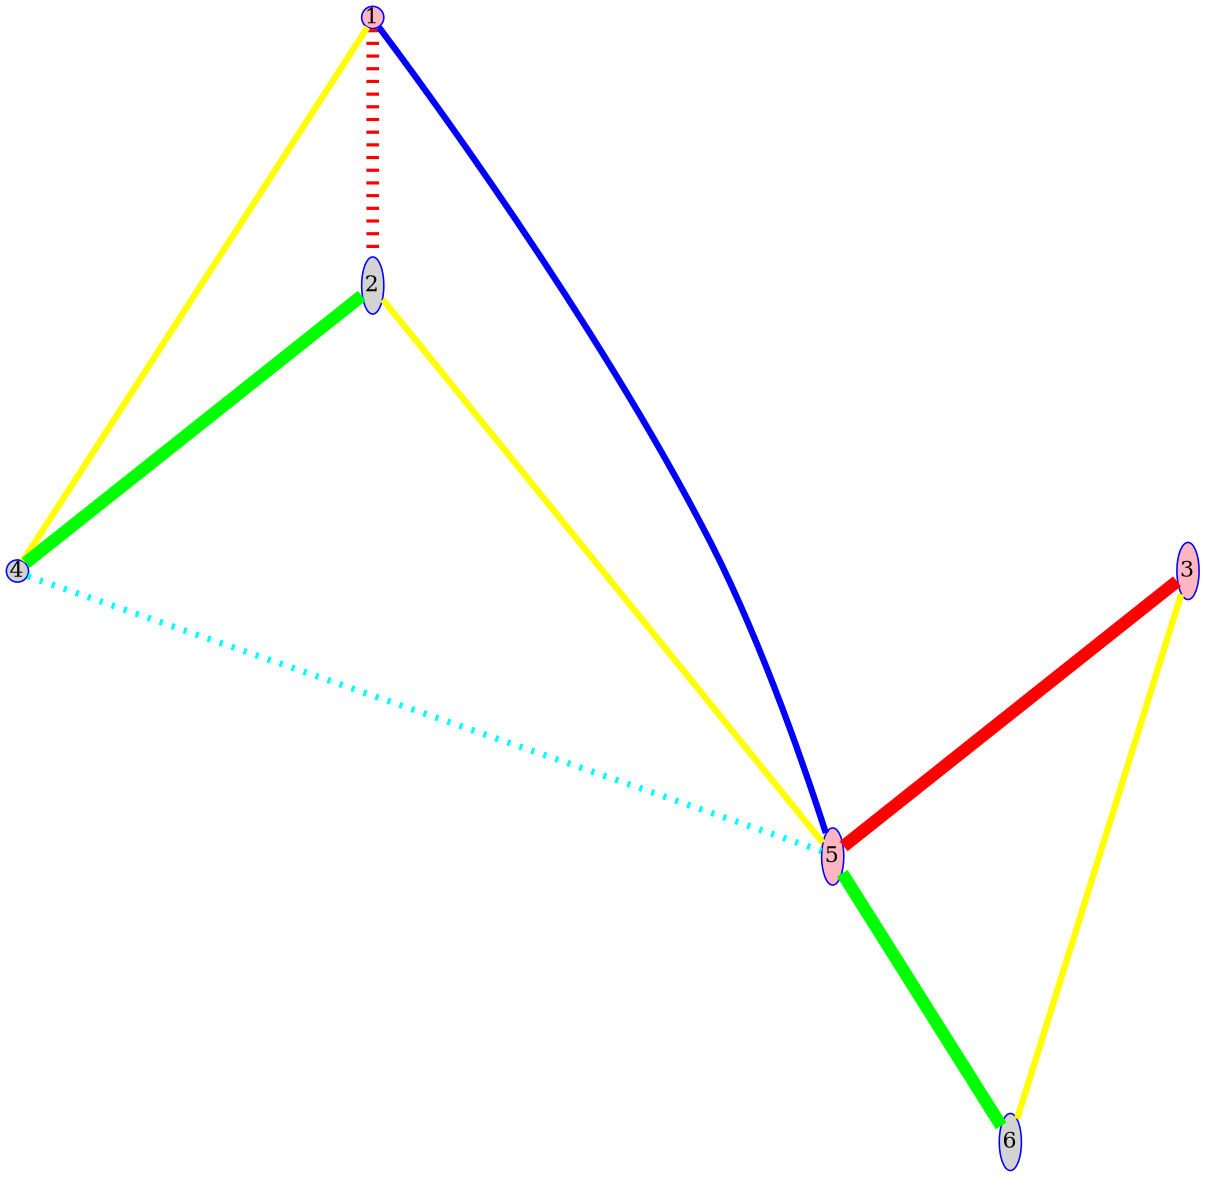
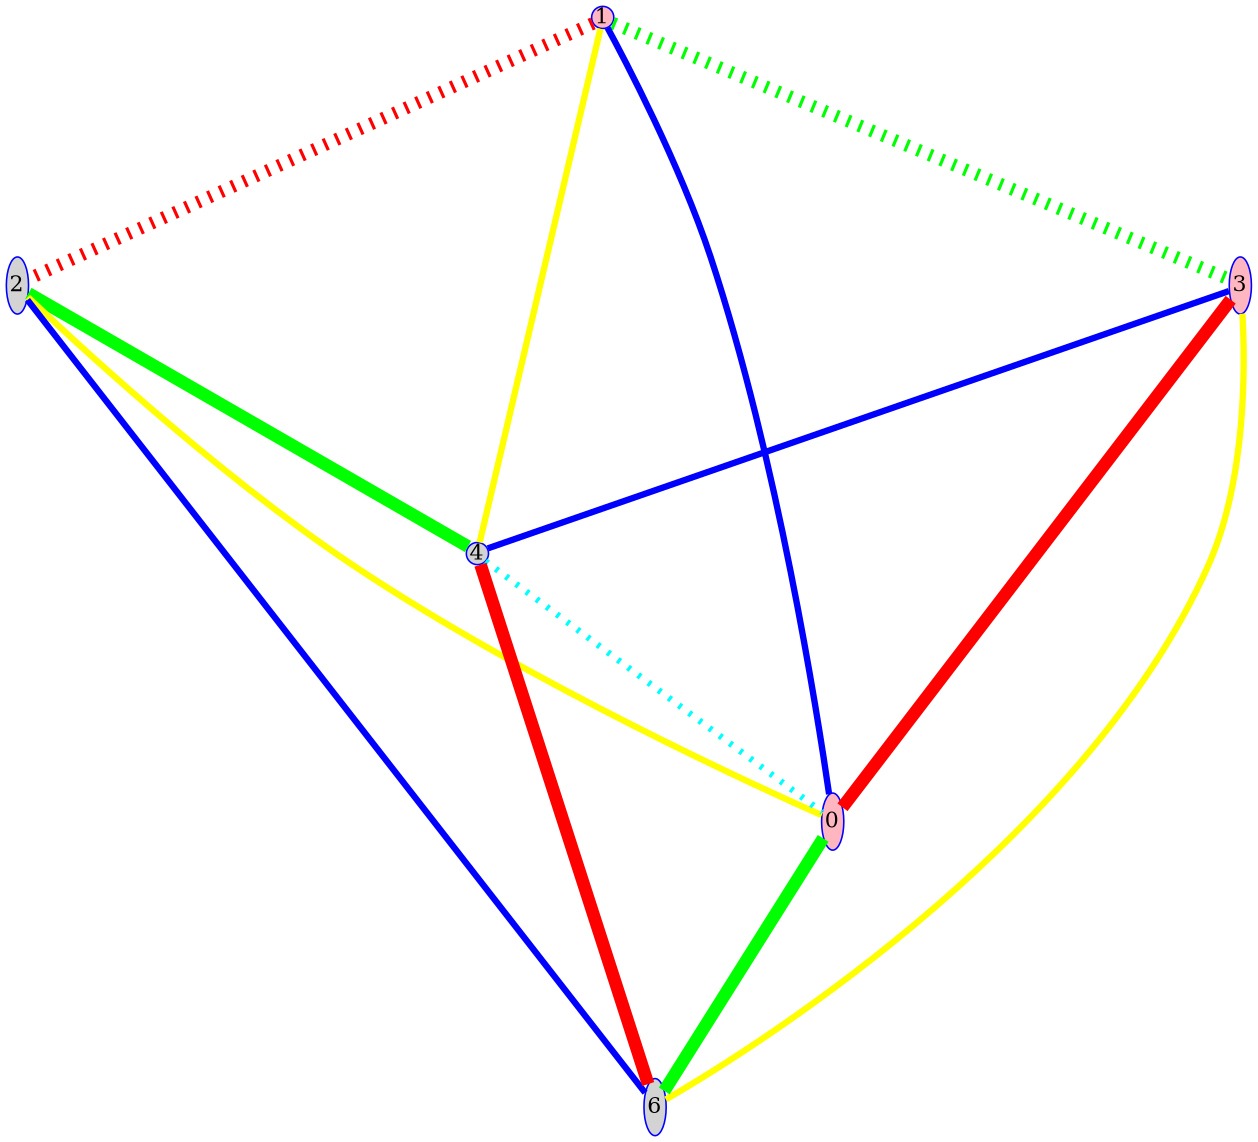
none -> (921, 151)
none -> (858, 420)
none -> (336, 696)
none -> (564, 824)
(833, 857) -> (833, 822)
